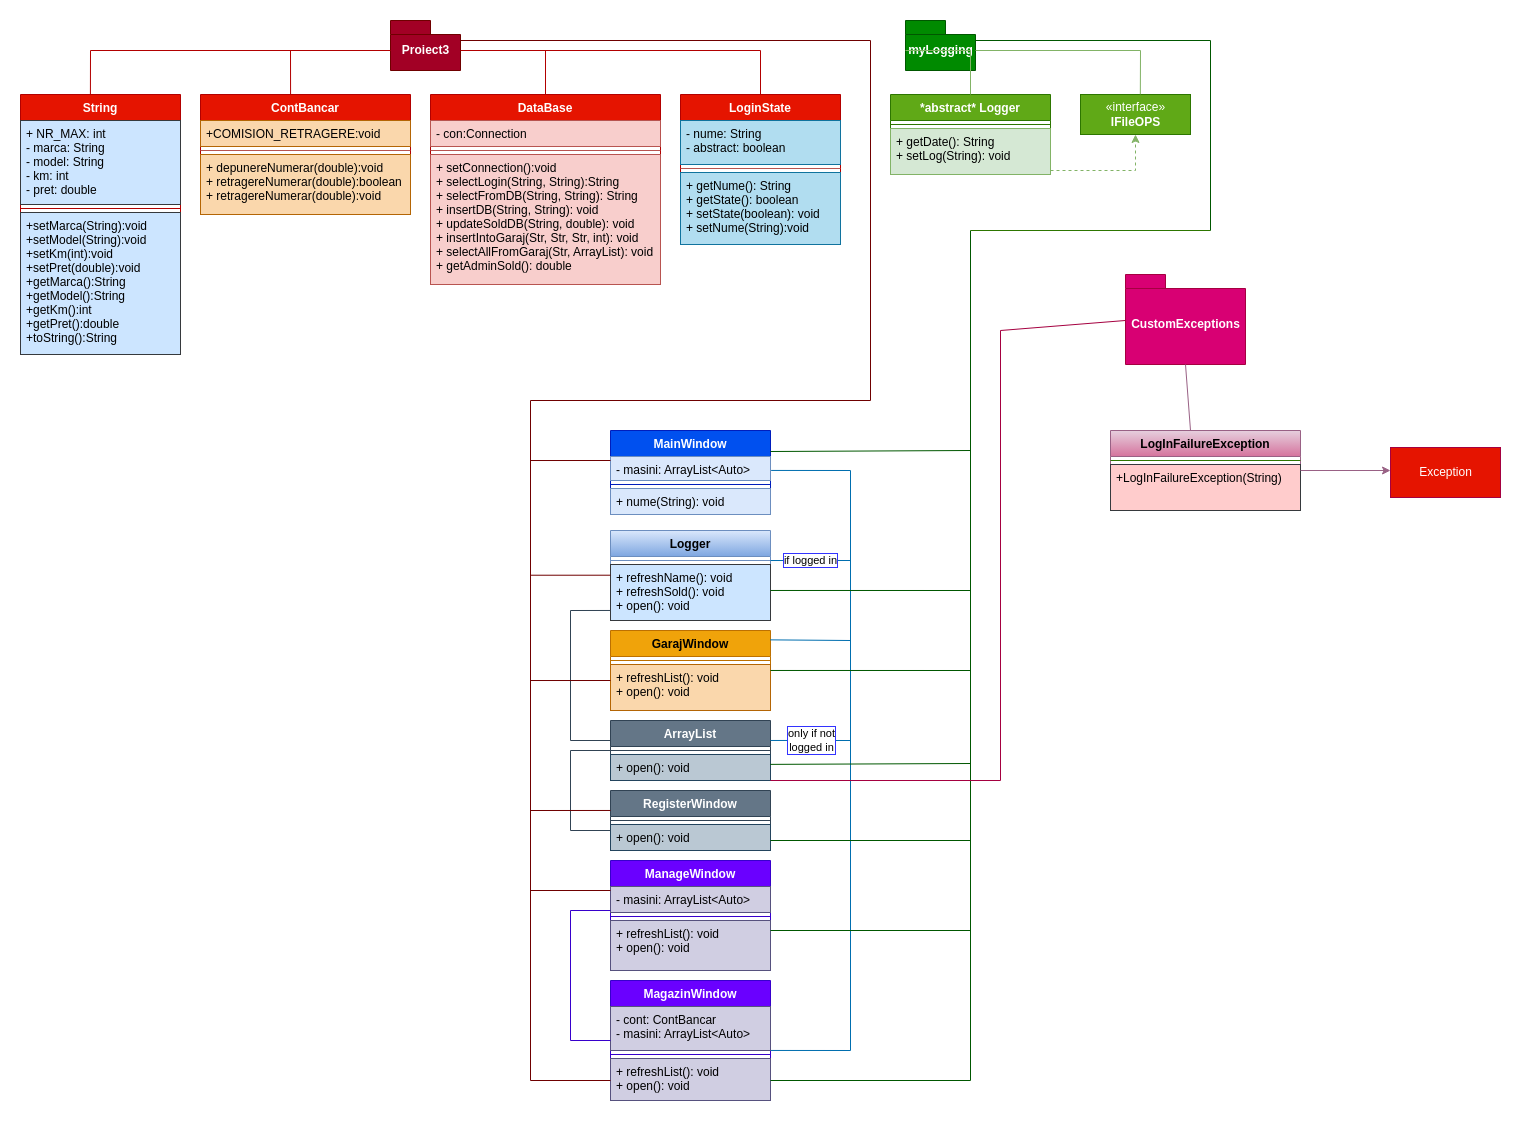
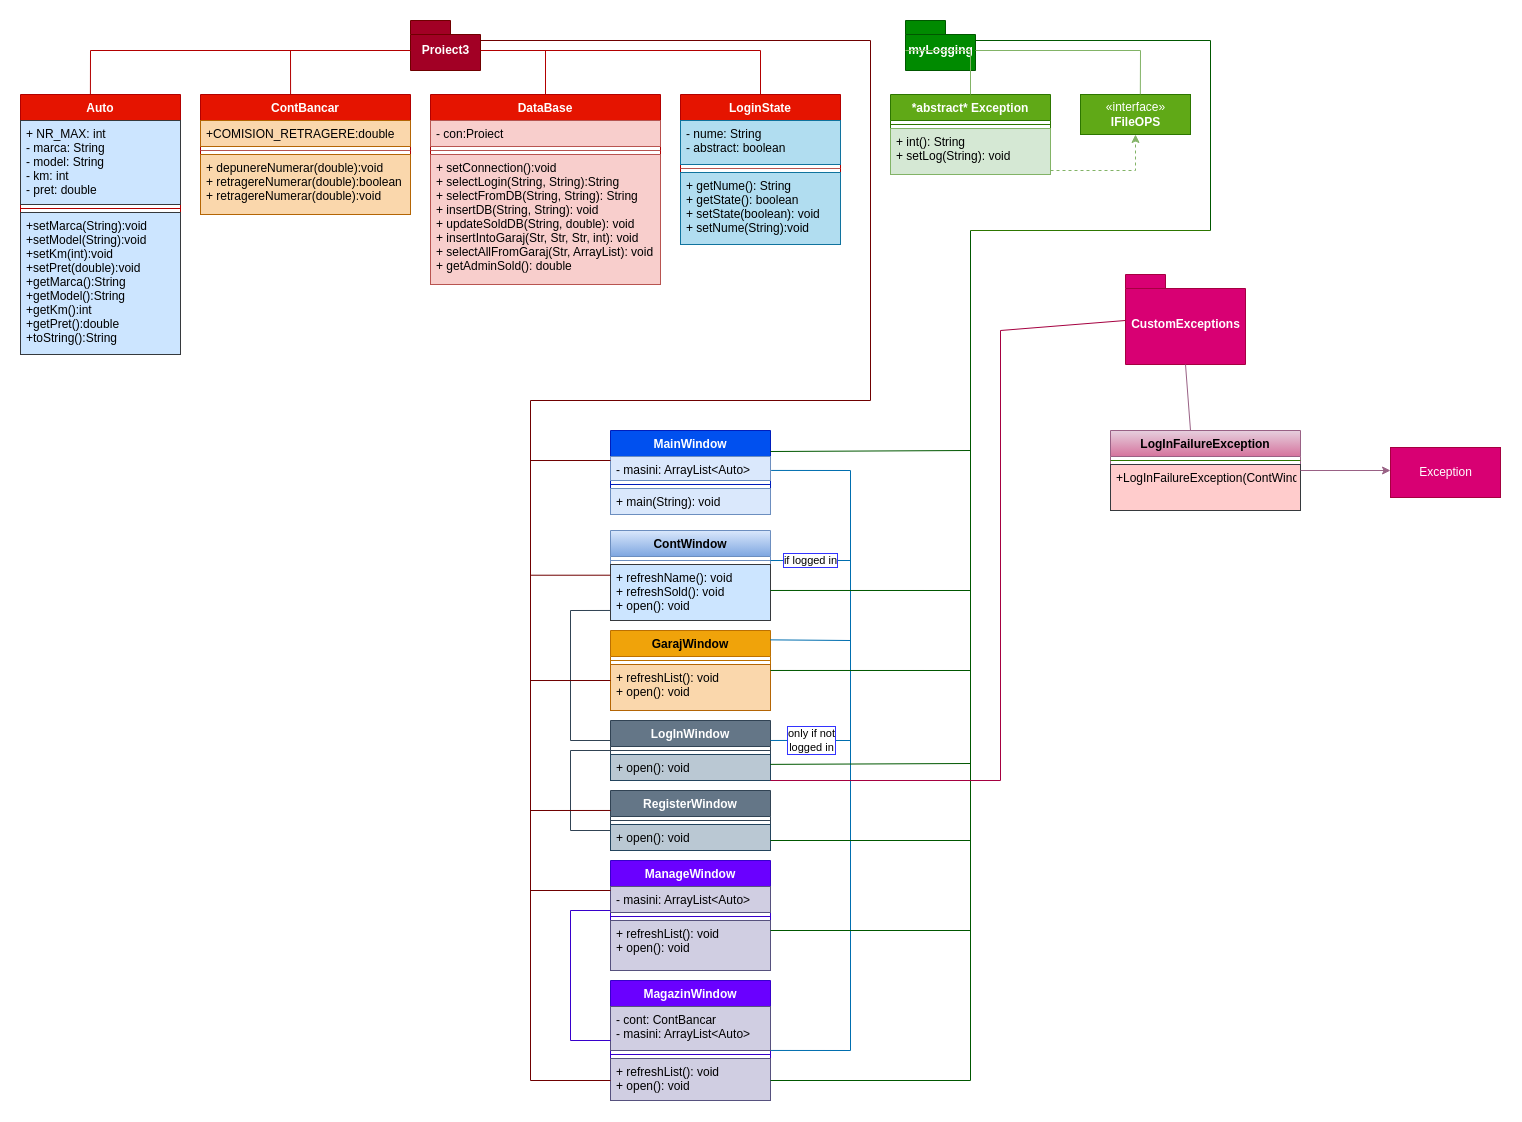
(426, 46) -> (446, 46)
(100, 108) -> (100, 108)
(970, 108) -> (970, 108)
(284, 134) -> (290, 134)
(485, 134) -> (475, 134)
(954, 142) -> (939, 142)
(1446, 473) -> (1446, 473)
(1211, 478) -> (1224, 478)
(675, 502) -> (674, 502)
(690, 544) -> (690, 544)
(690, 734) -> (690, 734)
